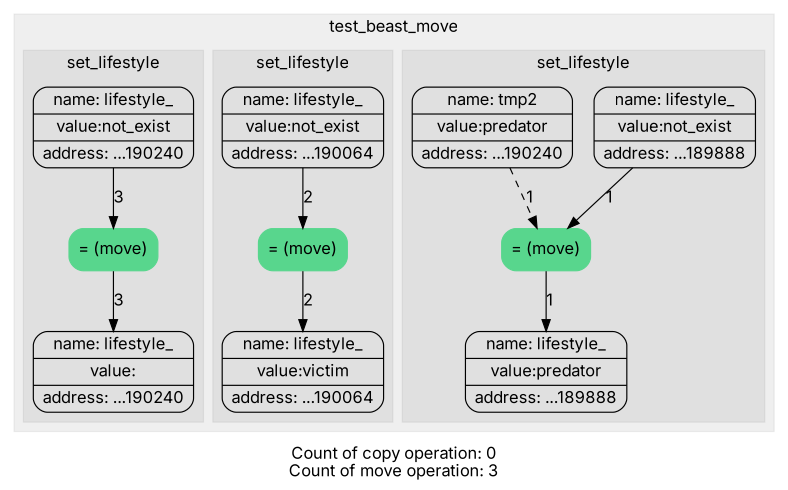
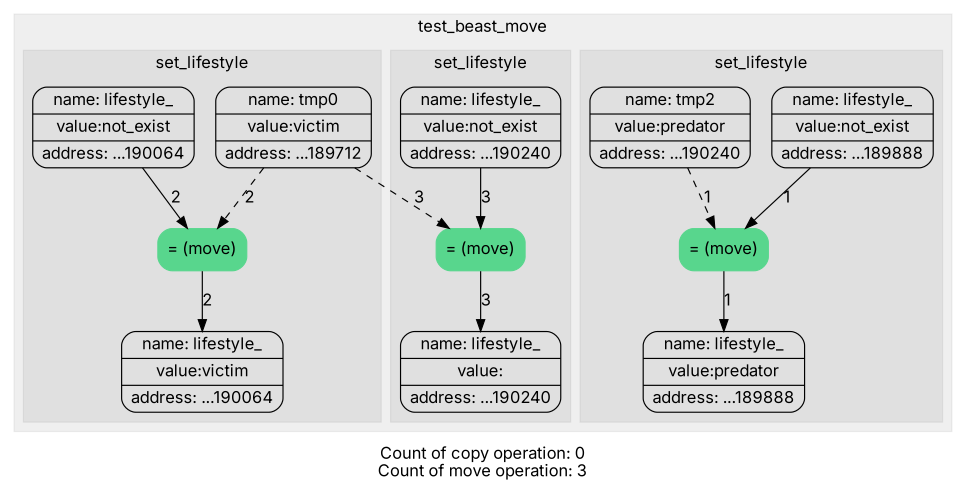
none -> (294, 127)
